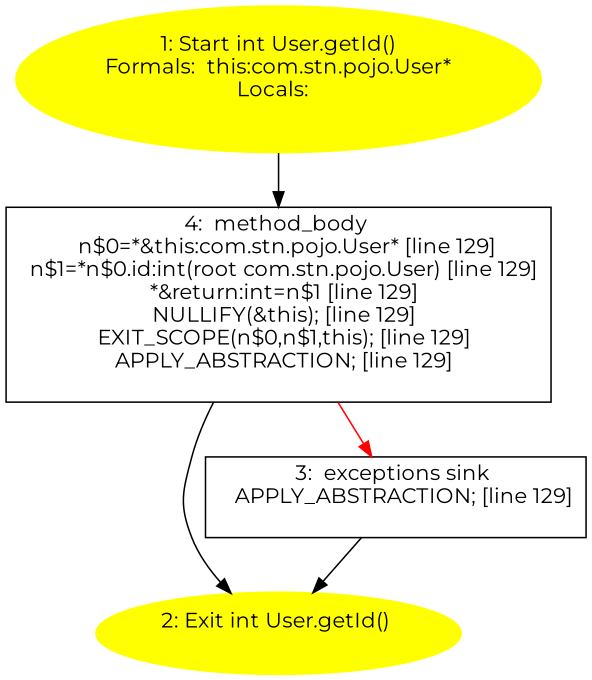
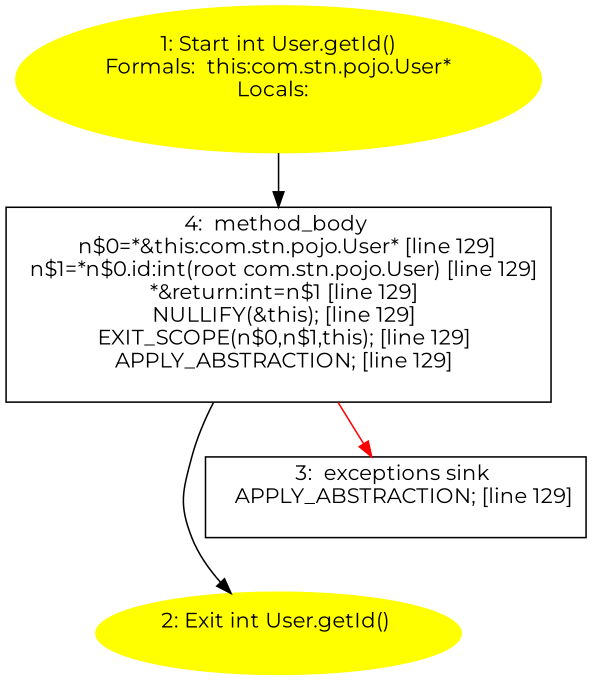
(342, 560) -> none
